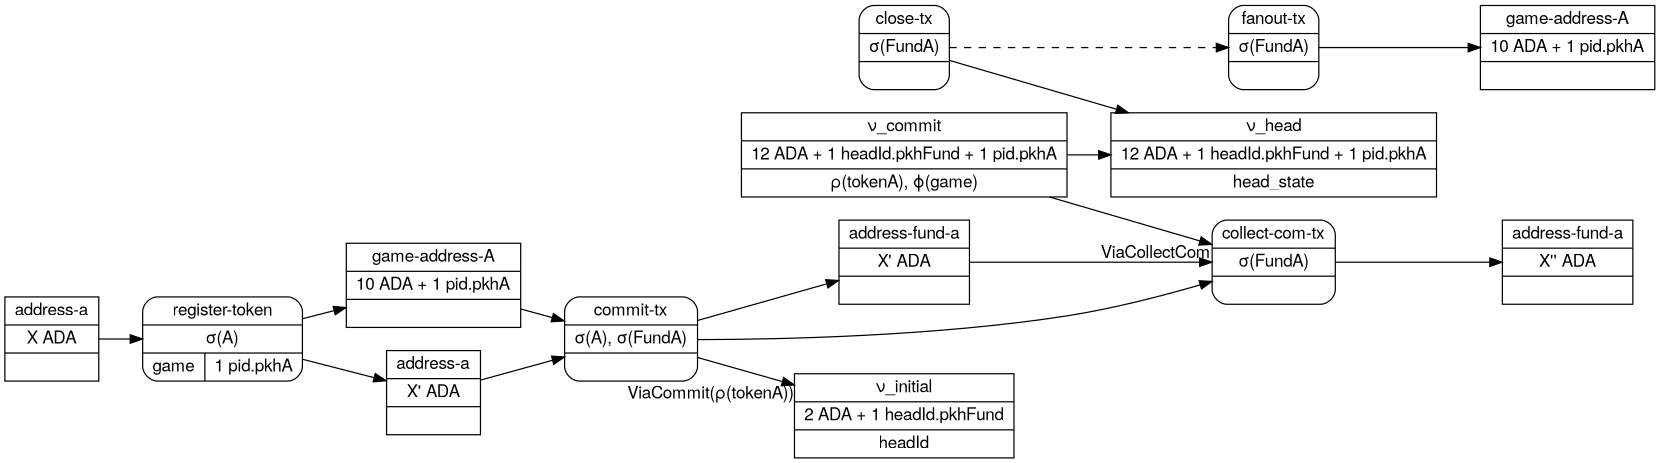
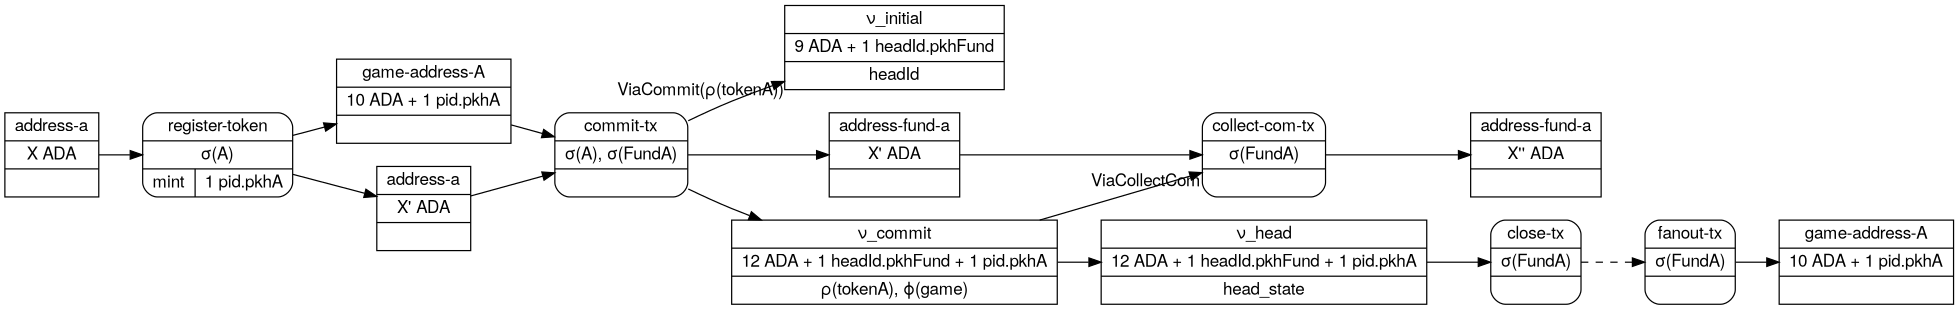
(1033, 85) -> (1453, 262)
(951, 329) -> (719, 203)
(174, 366) -> (169, 182)
(904, 415) -> (894, 47)
